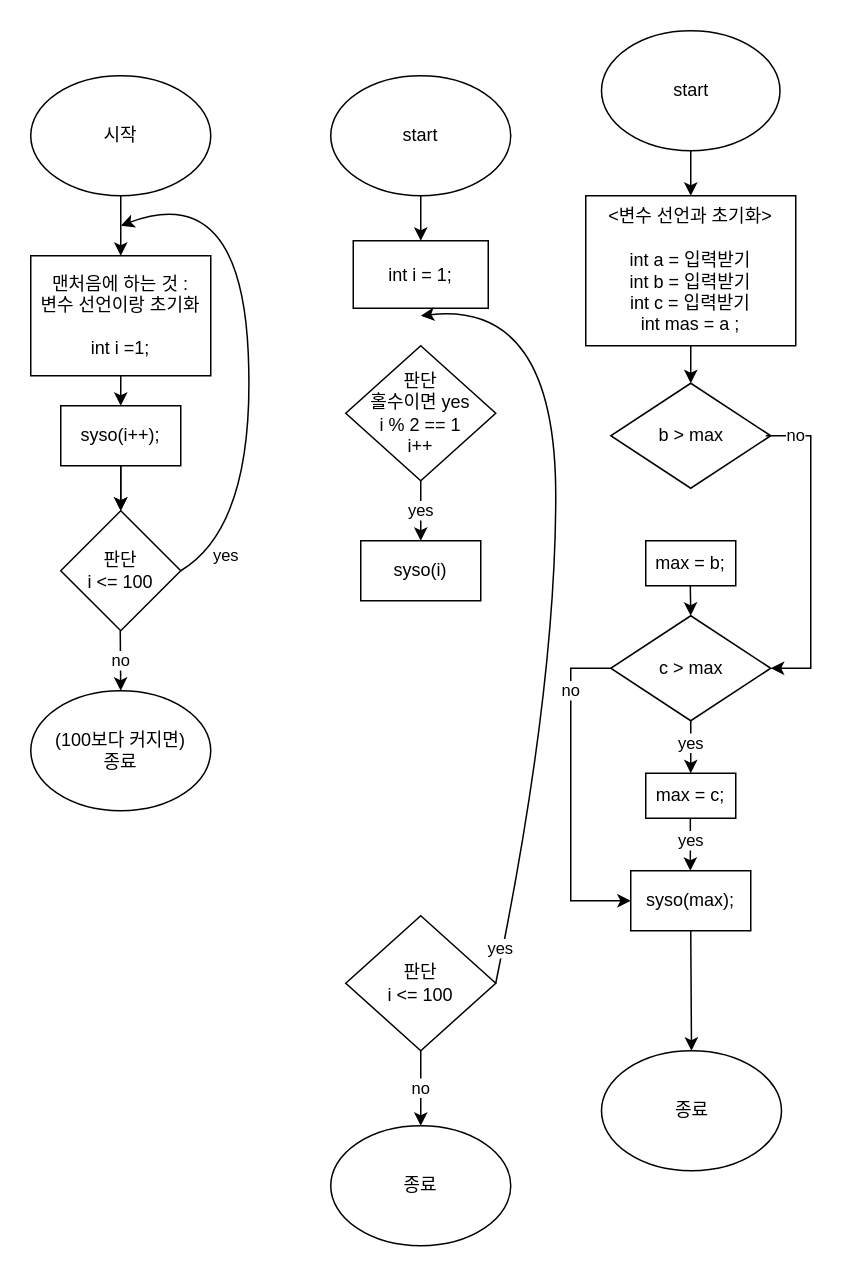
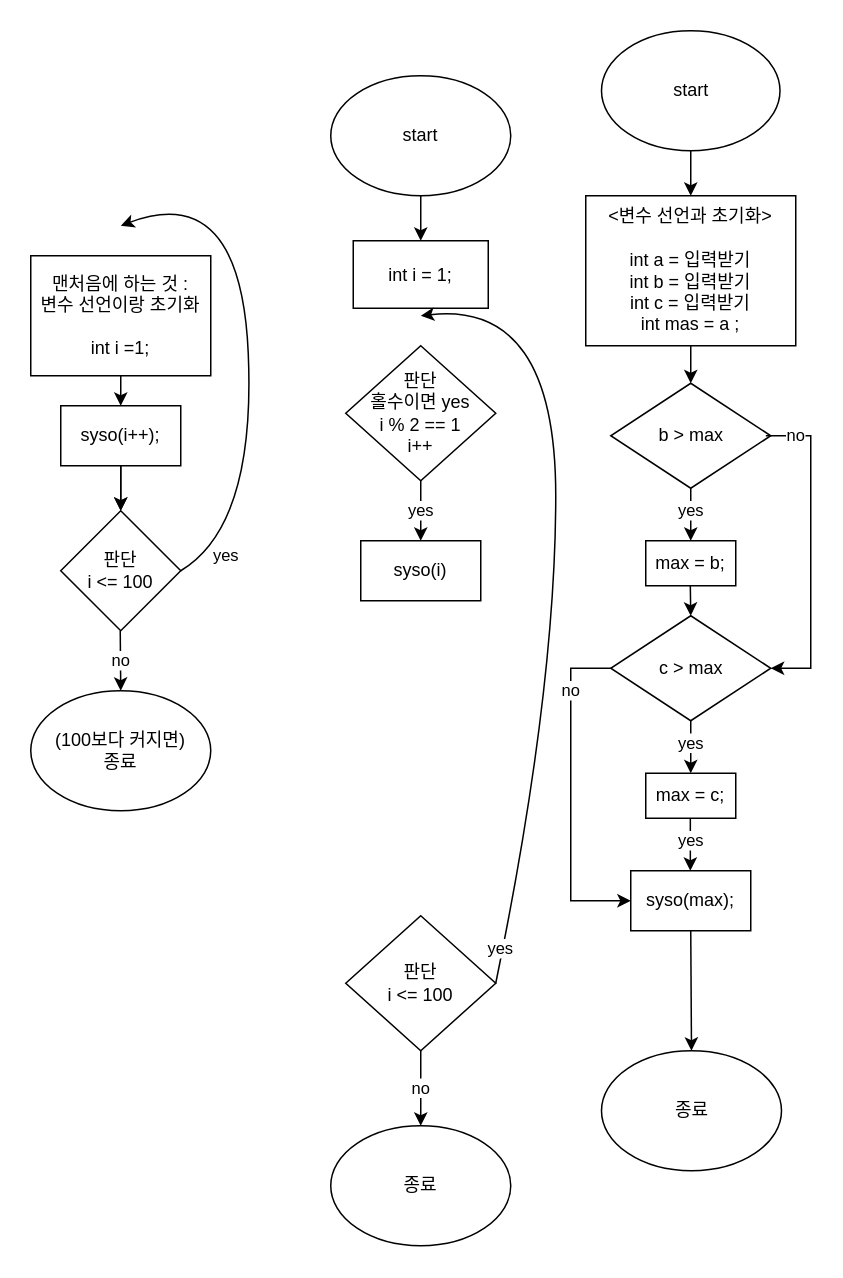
(121, 136) -> none
(121, 221) -> none
none -> (691, 510)
